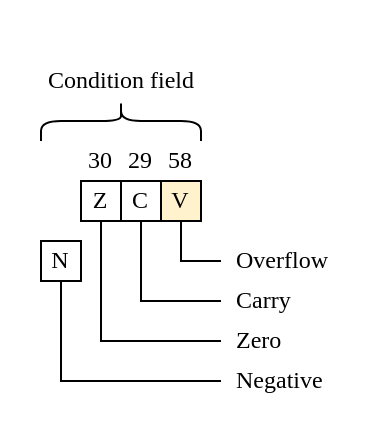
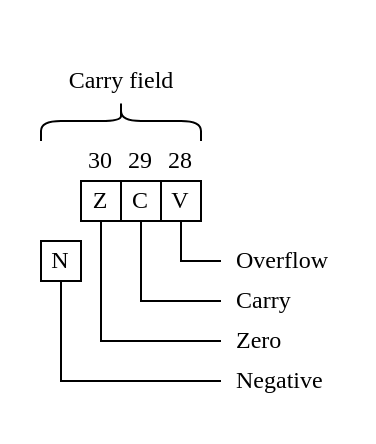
(122, 81) -> (122, 81)
(181, 161) -> (181, 161)
(181, 201) -> (181, 201)
